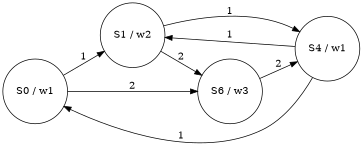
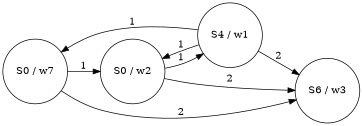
(133, 35) -> (133, 71)
(275, 72) -> (276, 61)
(35, 91) -> (35, 71)
